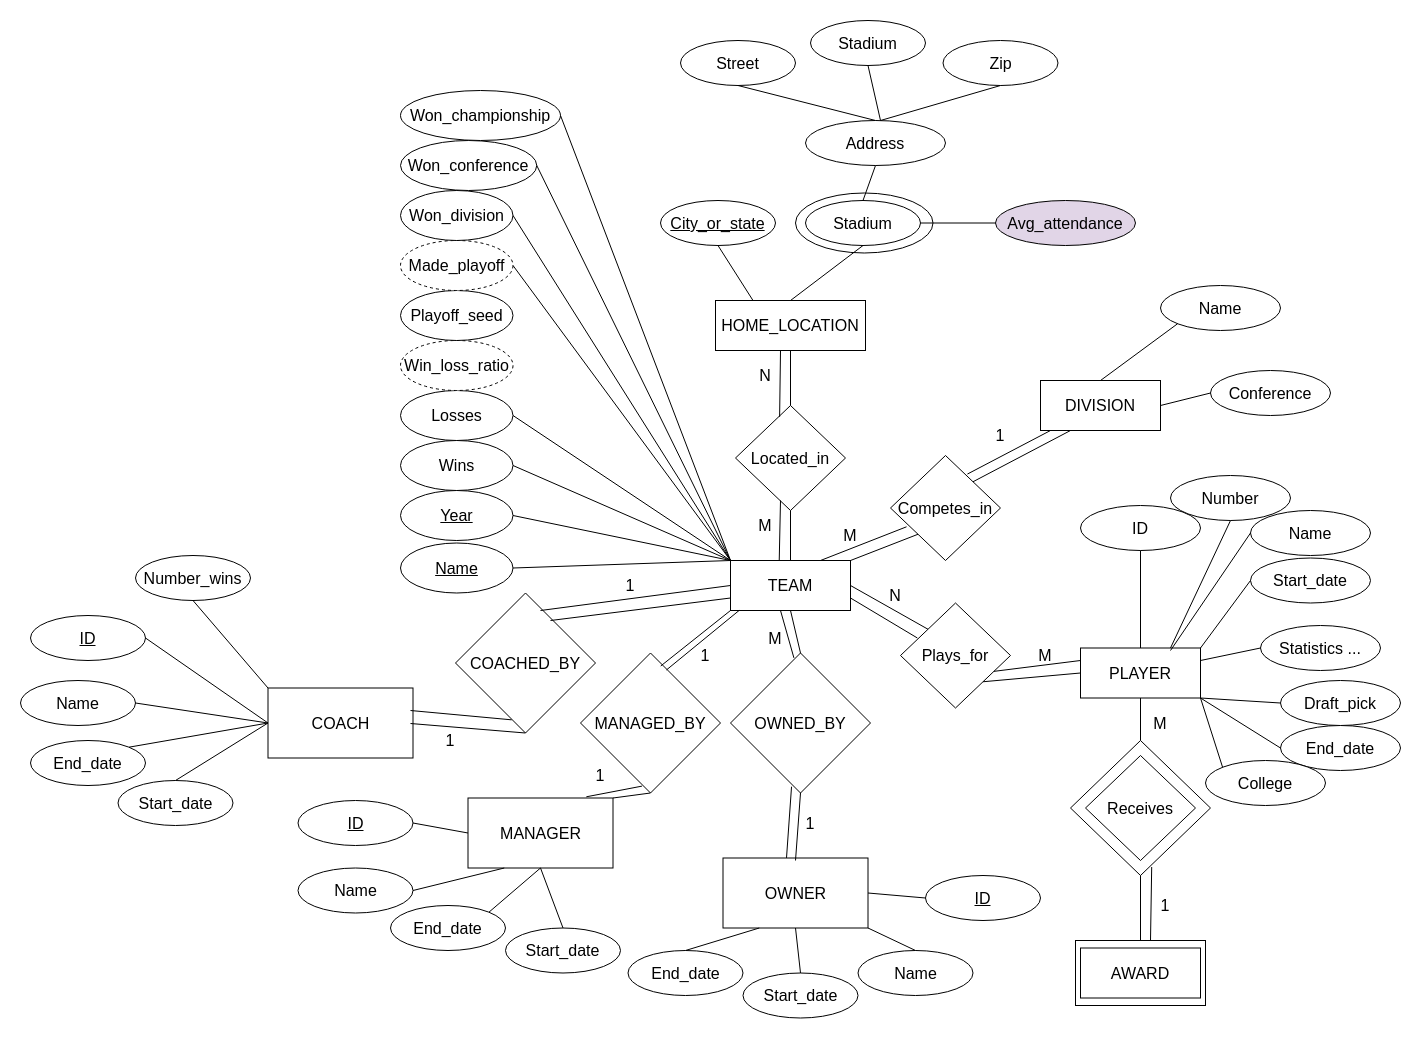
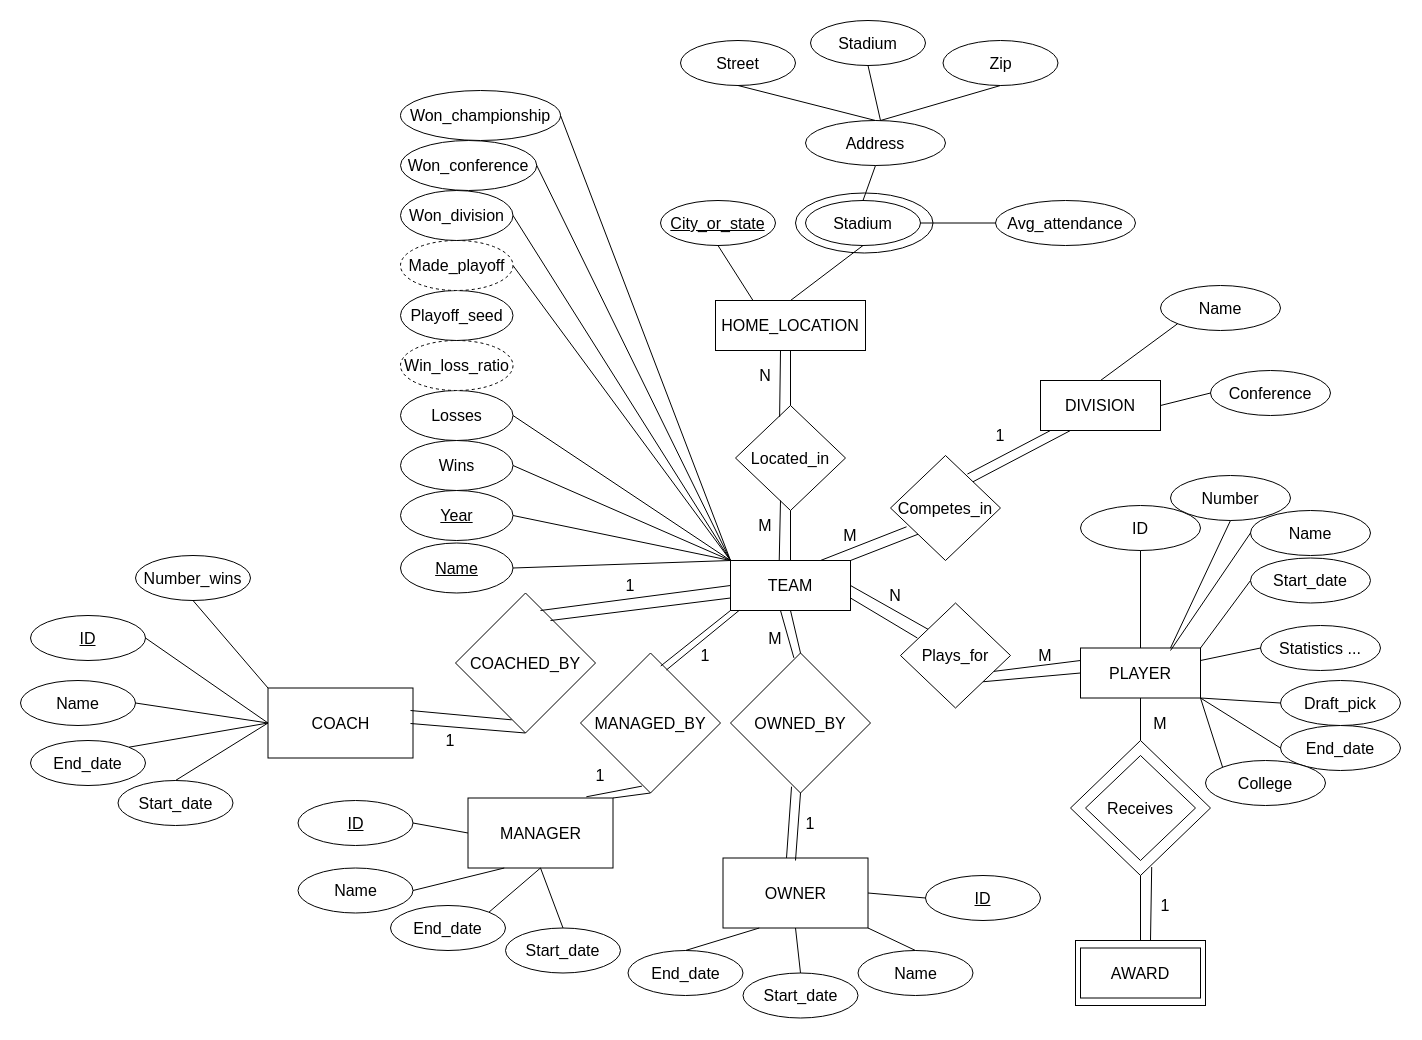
(1066, 223) -> (1066, 223)
